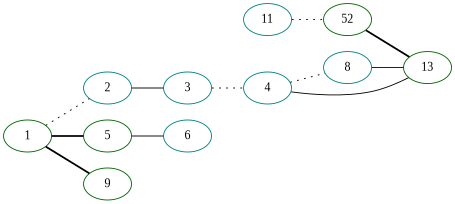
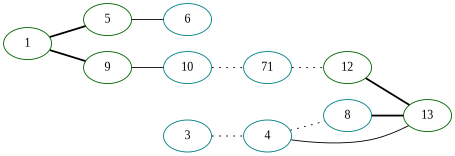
(268, 20) -> (268, 68)
(348, 20) -> (348, 68)
none -> (188, 68)
(388, 68) -> (388, 116)
(108, 88) -> none
